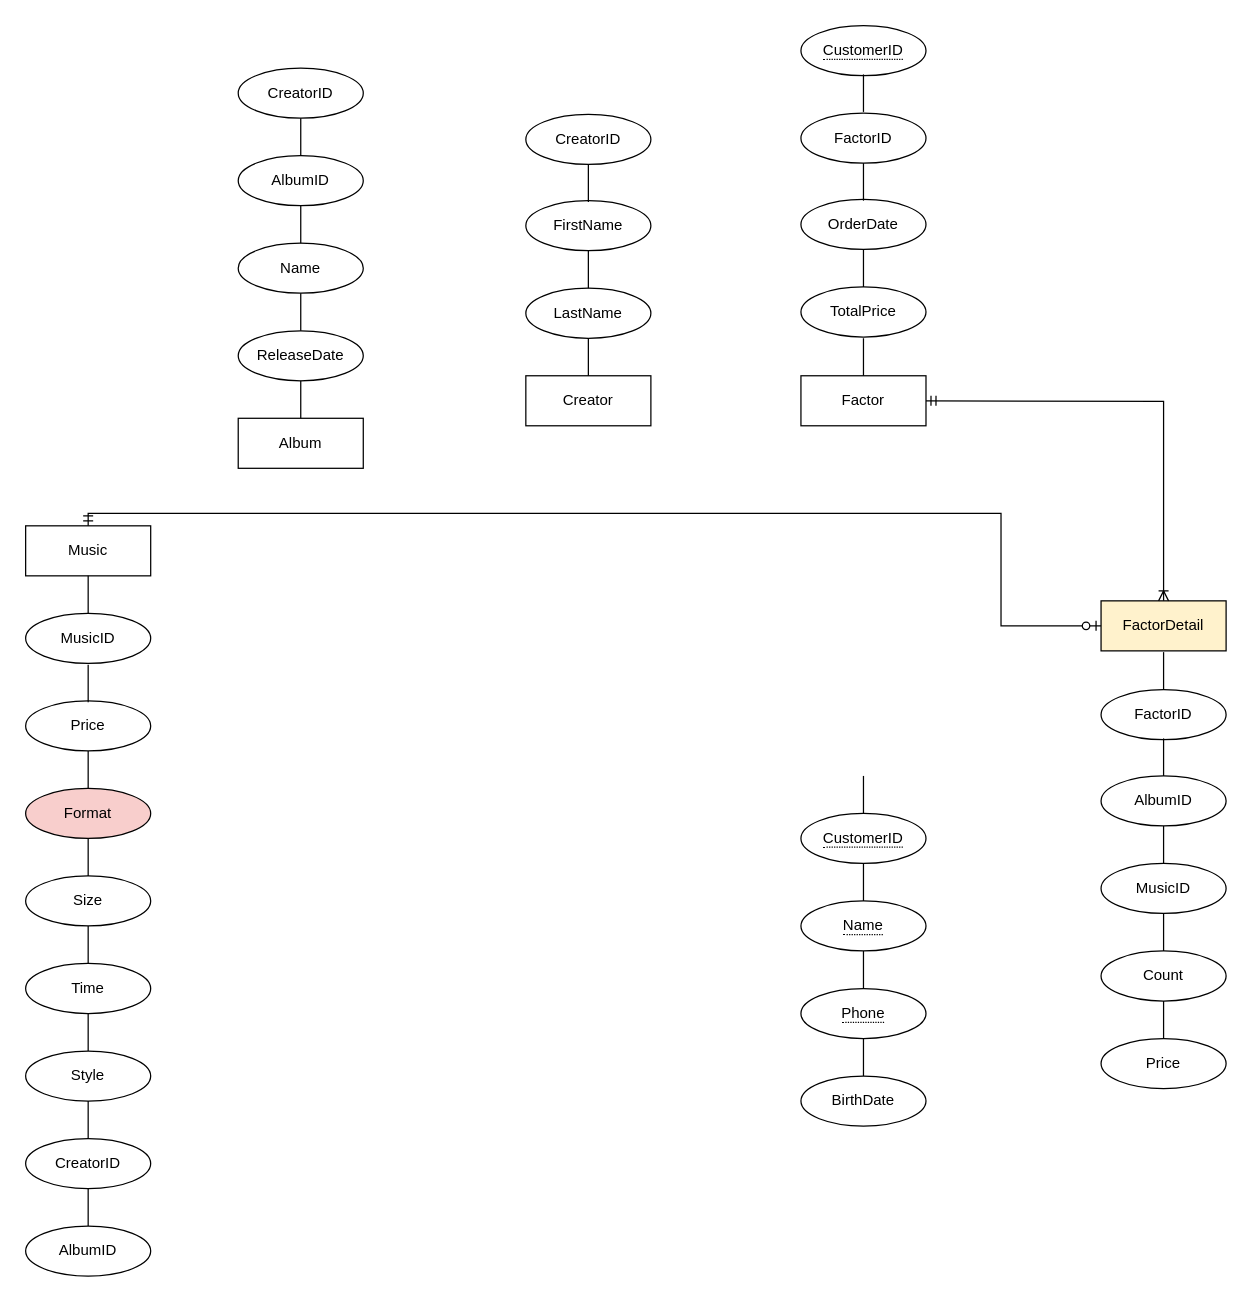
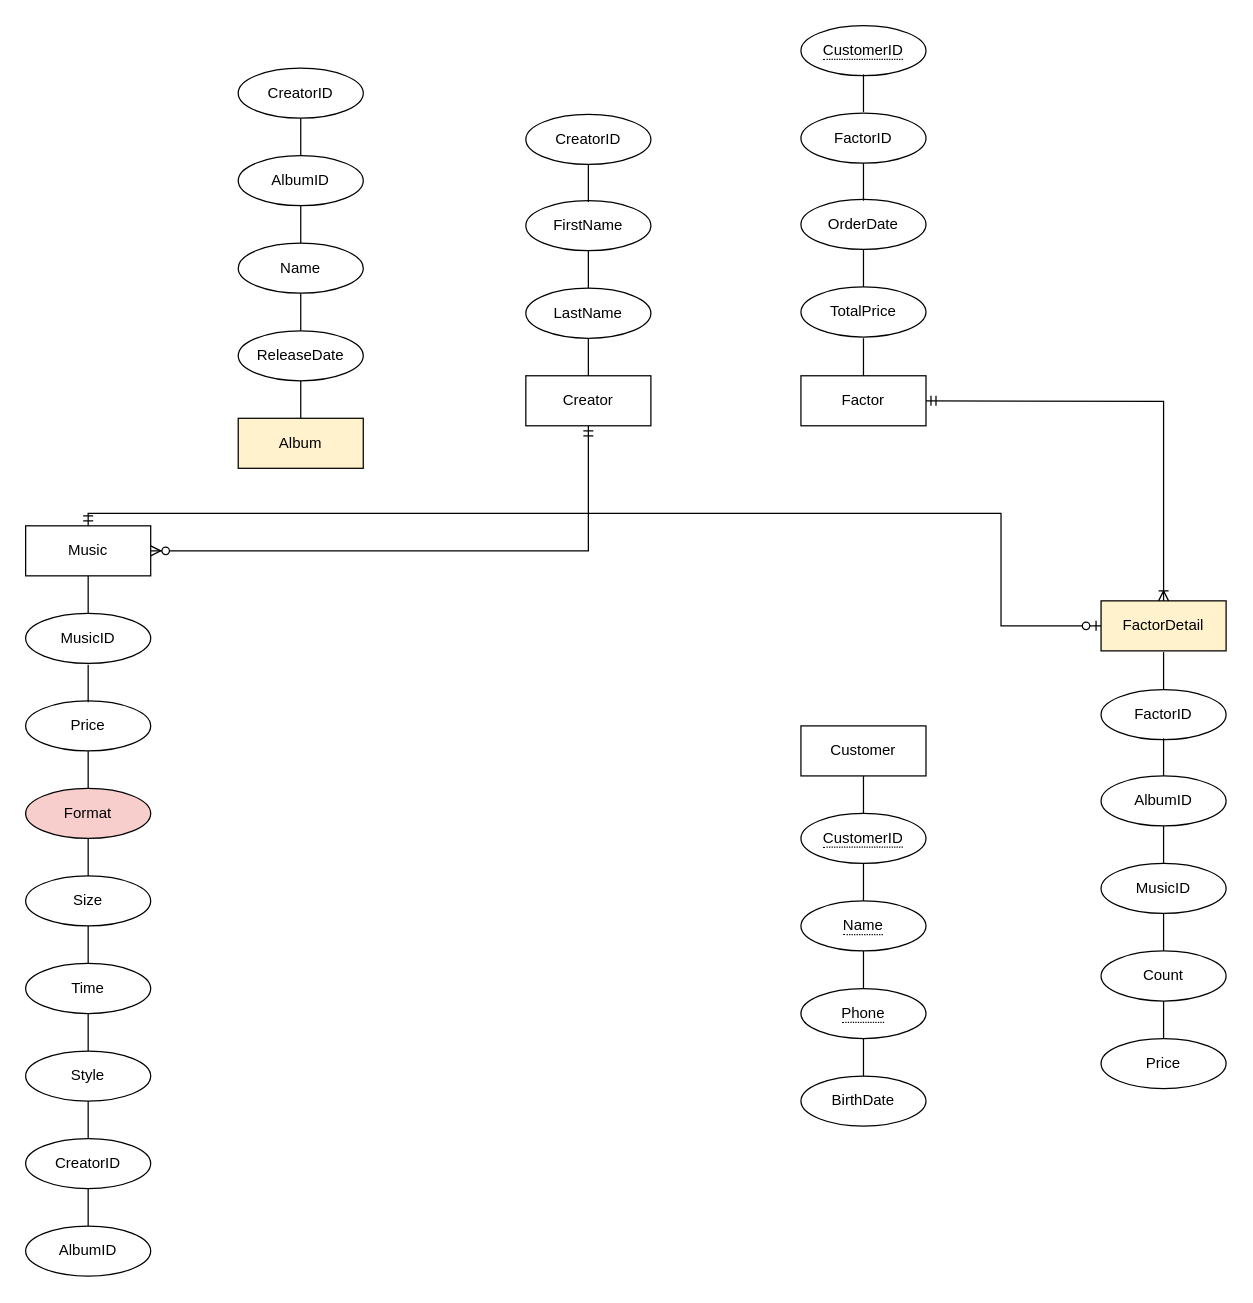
(301, 443) -> (301, 443)
none -> (432, 551)
none -> (863, 751)
